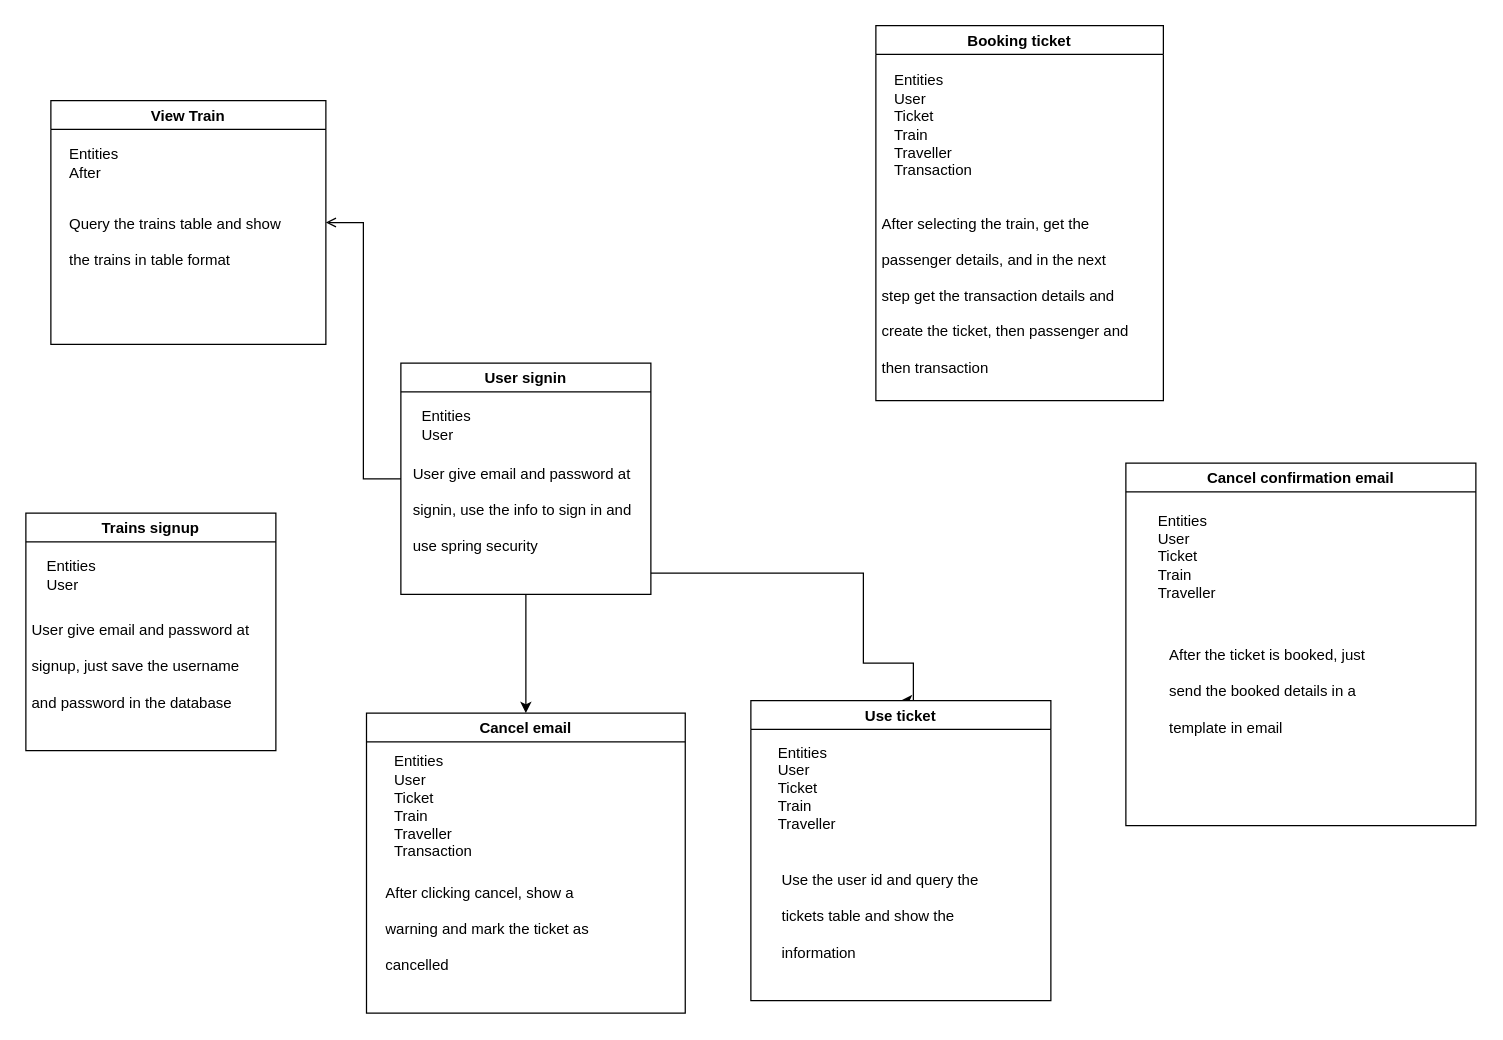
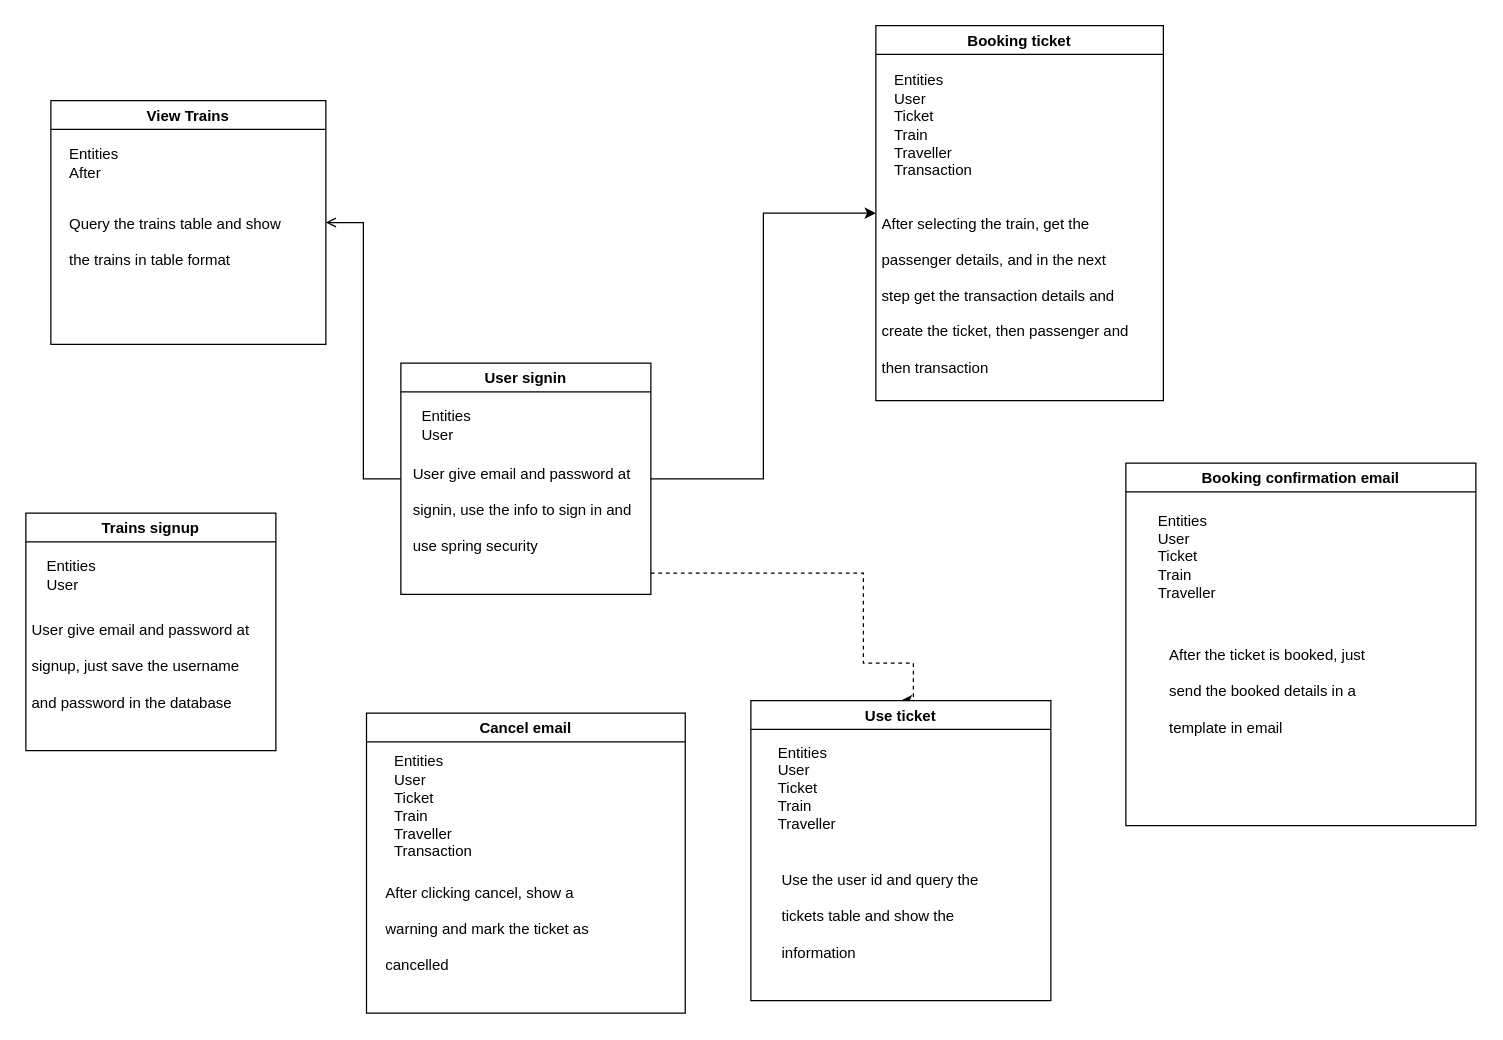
(188, 116) -> (188, 116)
none -> (763, 349)
(1300, 478) -> (1300, 478)
(847, 573) -> (847, 573)
(526, 651) -> none
